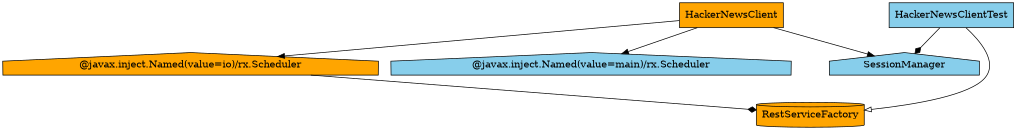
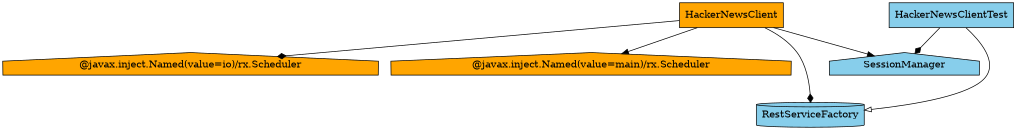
(482, 38) -> (482, 38)
(591, 65) -> (591, 65)
(529, 92) -> (798, 54)
(810, 115) -> (810, 115)
